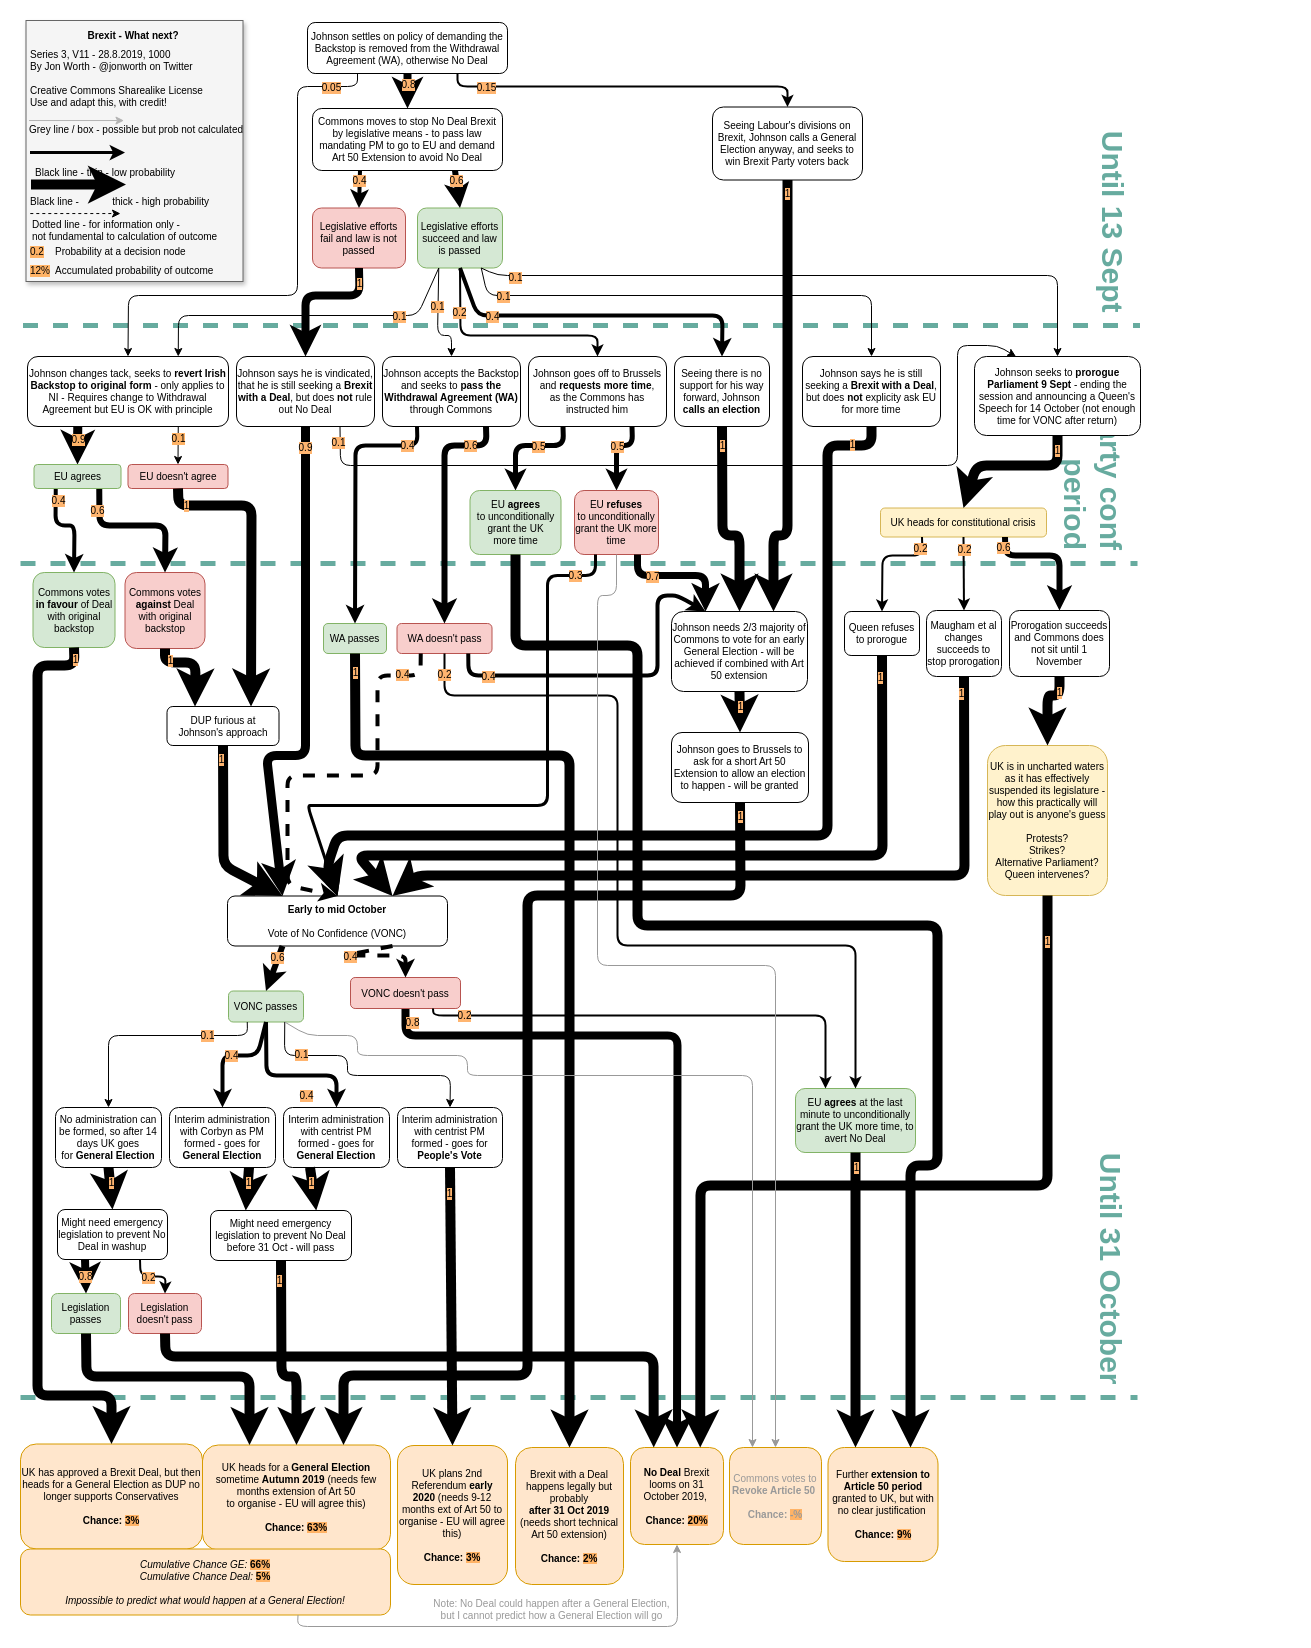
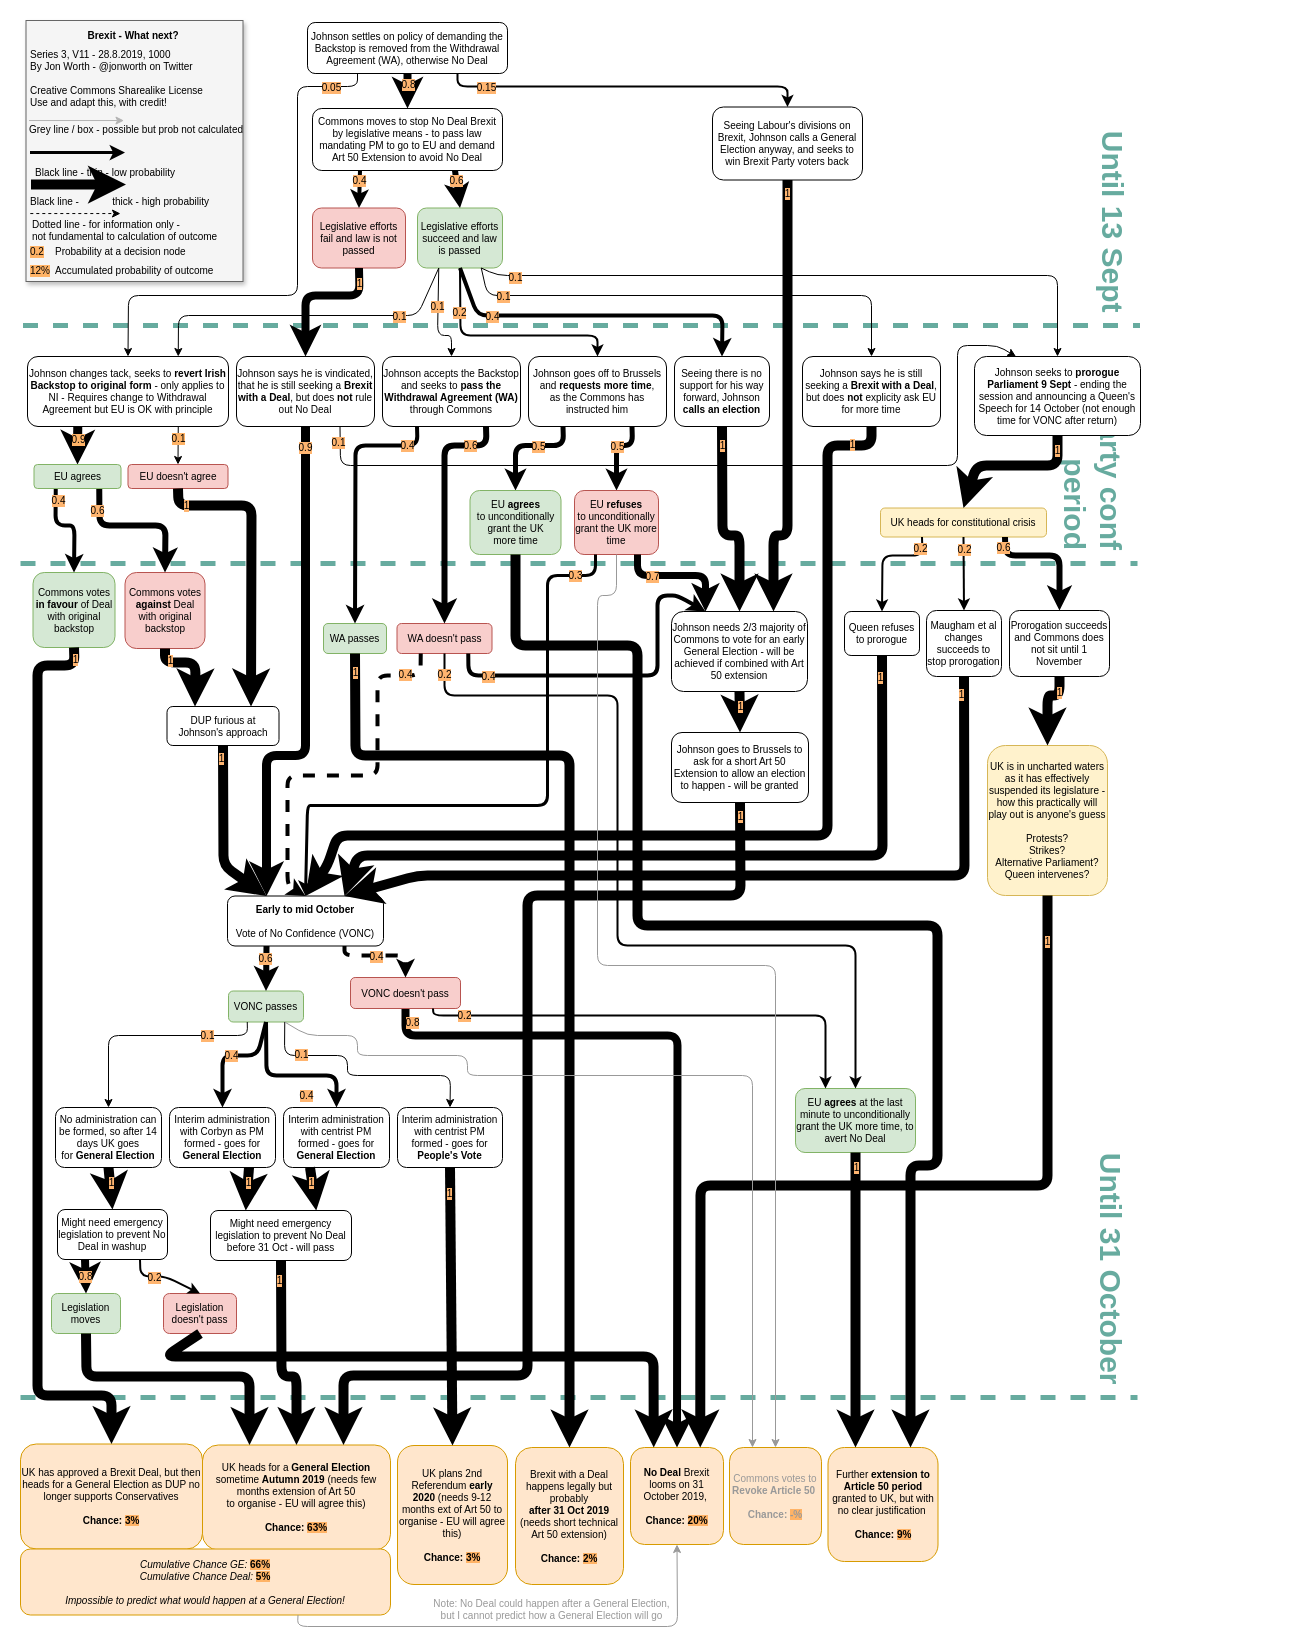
(338, 921) -> (306, 921)
(86, 1314) -> (86, 1314)
(165, 1314) -> (200, 1314)
